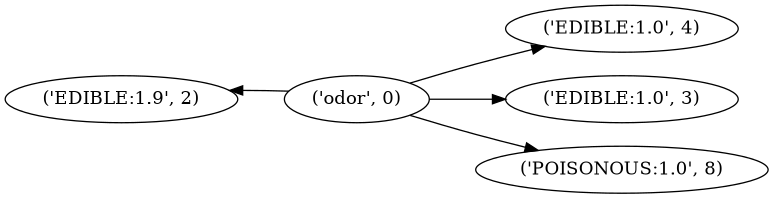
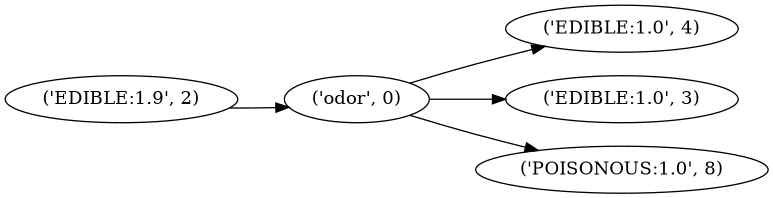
(266, 91) -> (253, 108)
